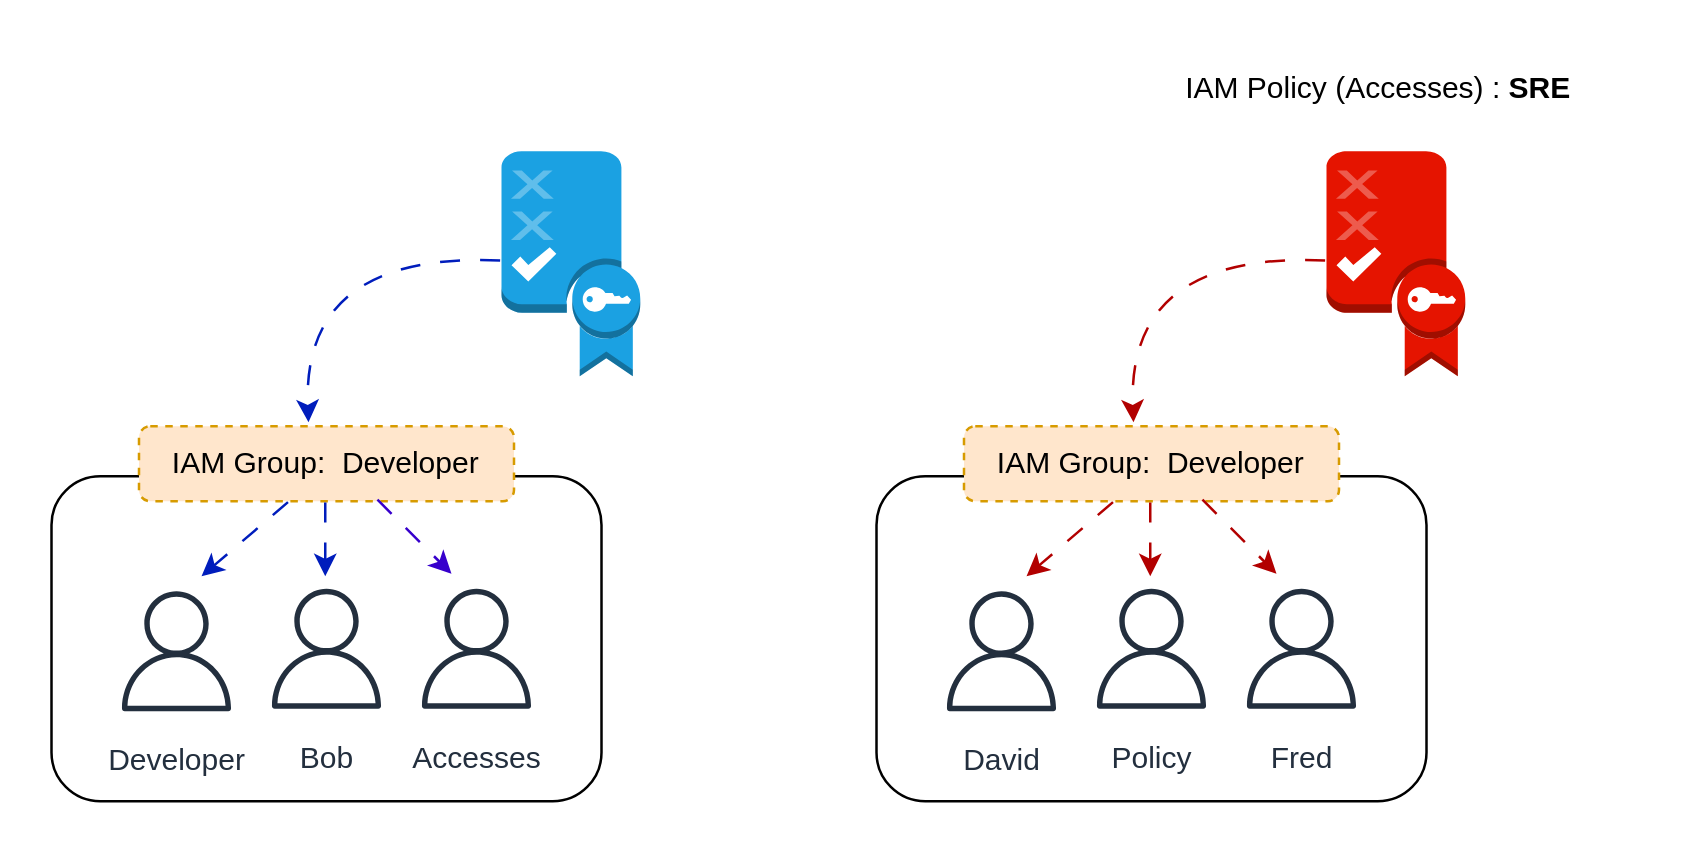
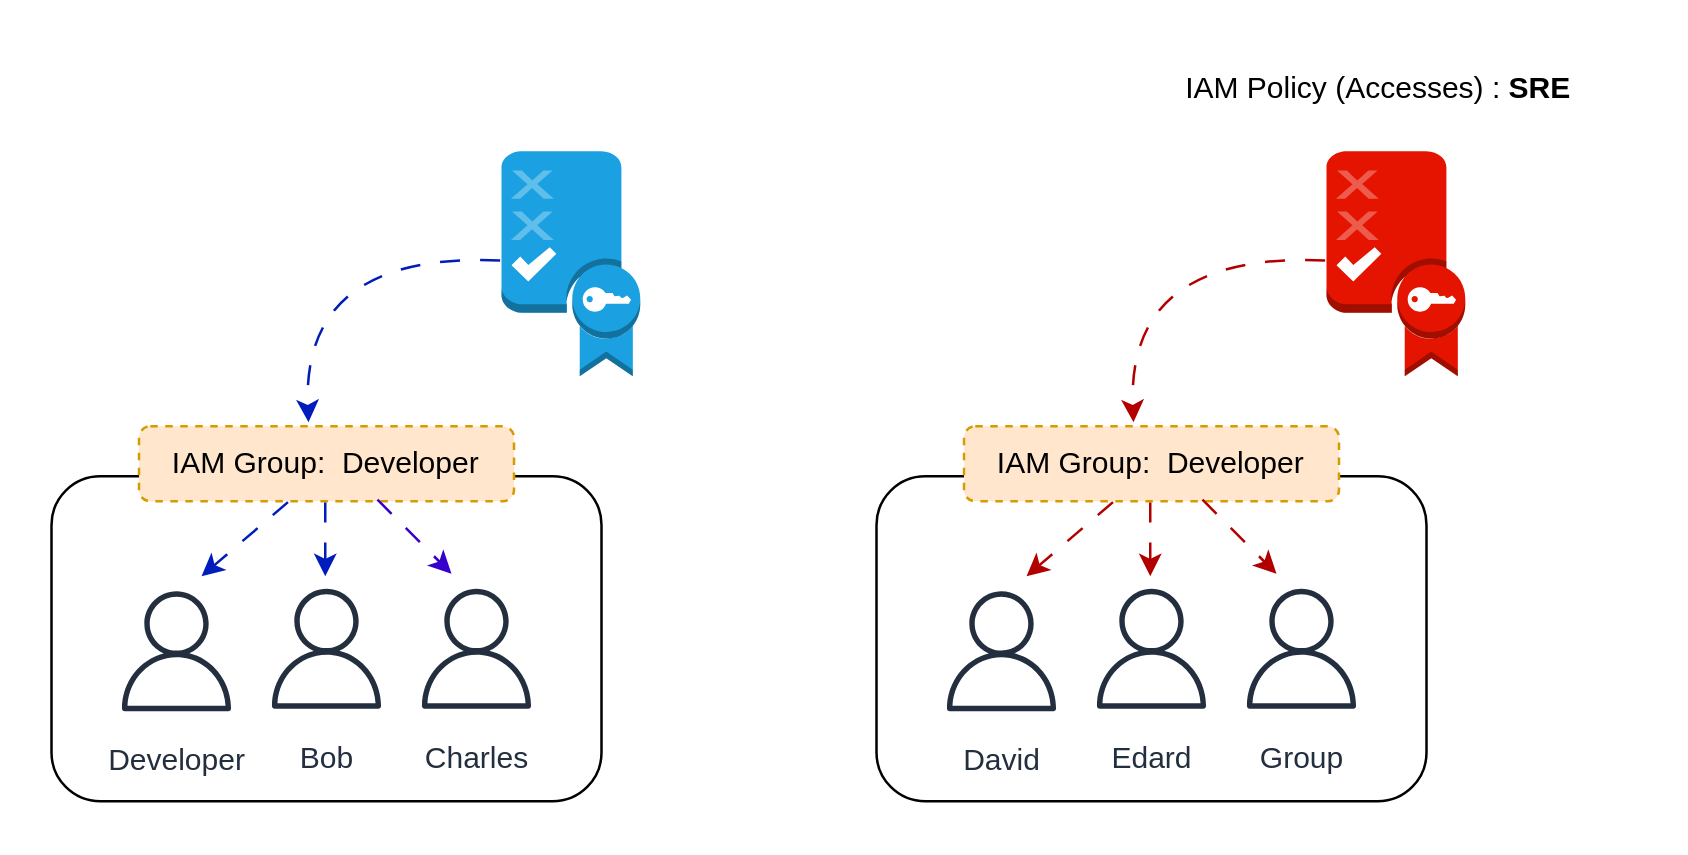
(478, 759) -> (478, 759)
(1153, 759) -> (1153, 759)
(1303, 759) -> (1303, 759)
